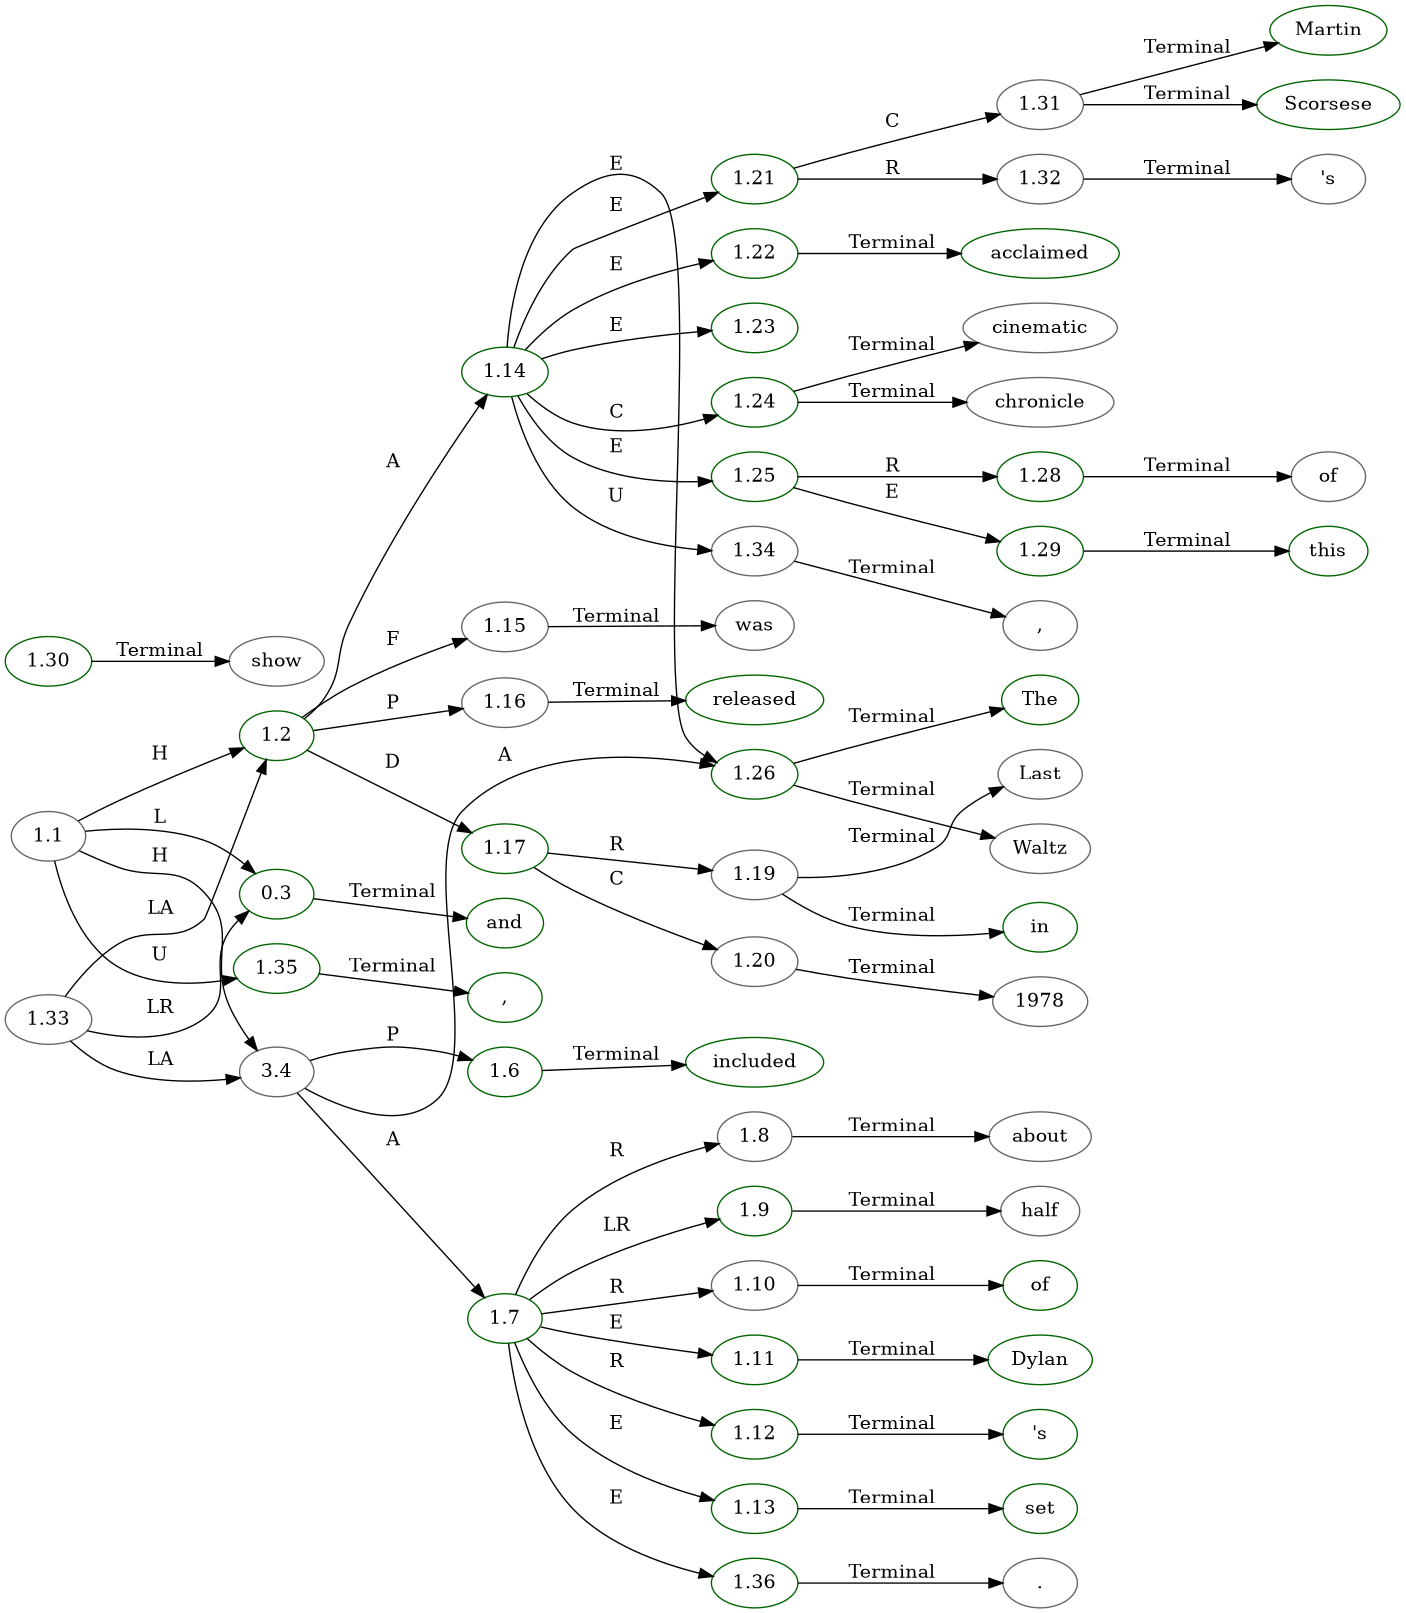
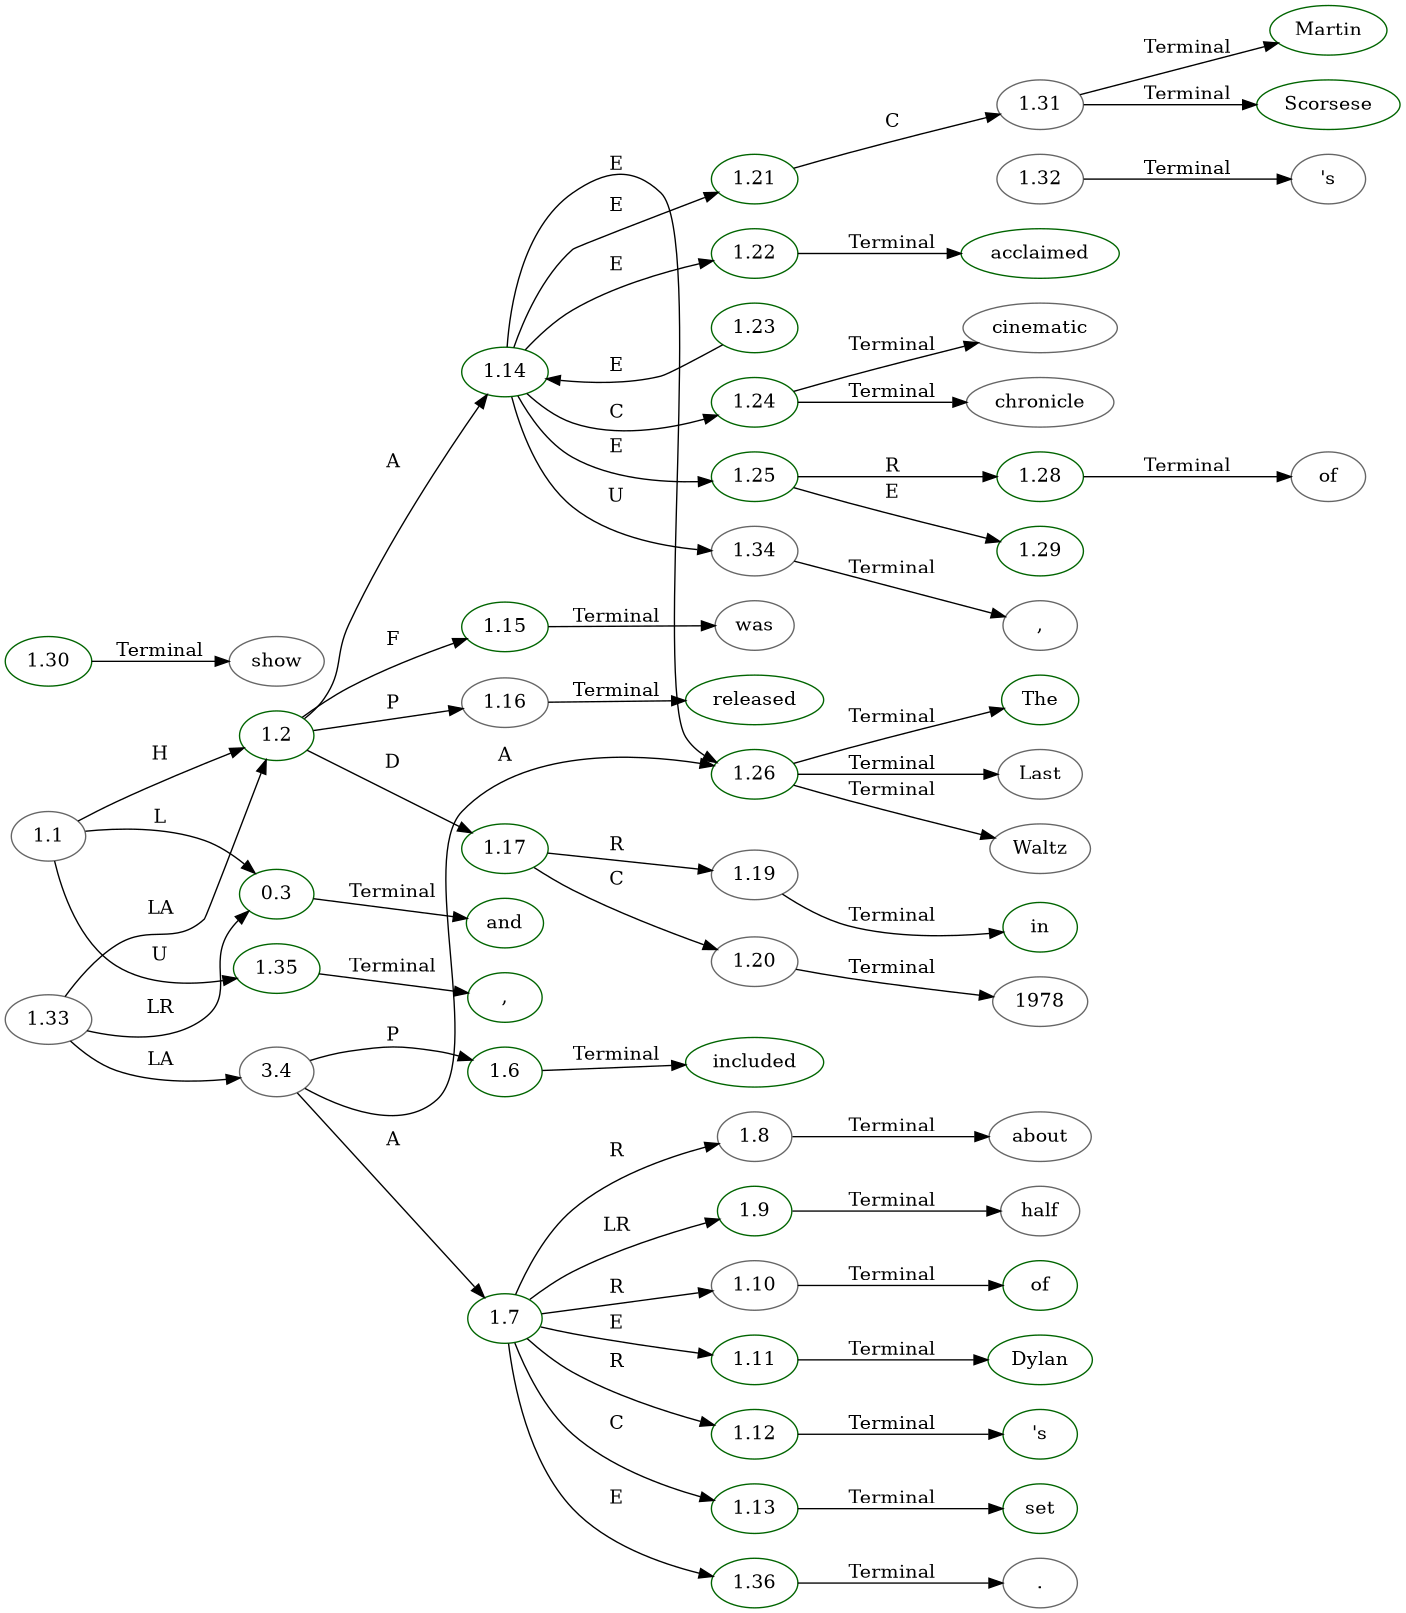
(890, 179) -> none
(619, 341) -> (645, 379)
(1328, 551) -> none
(505, 627) -> (505, 627)
(907, 861) -> (891, 774)
(202, 891) -> none
(617, 1424) -> (617, 1424)
